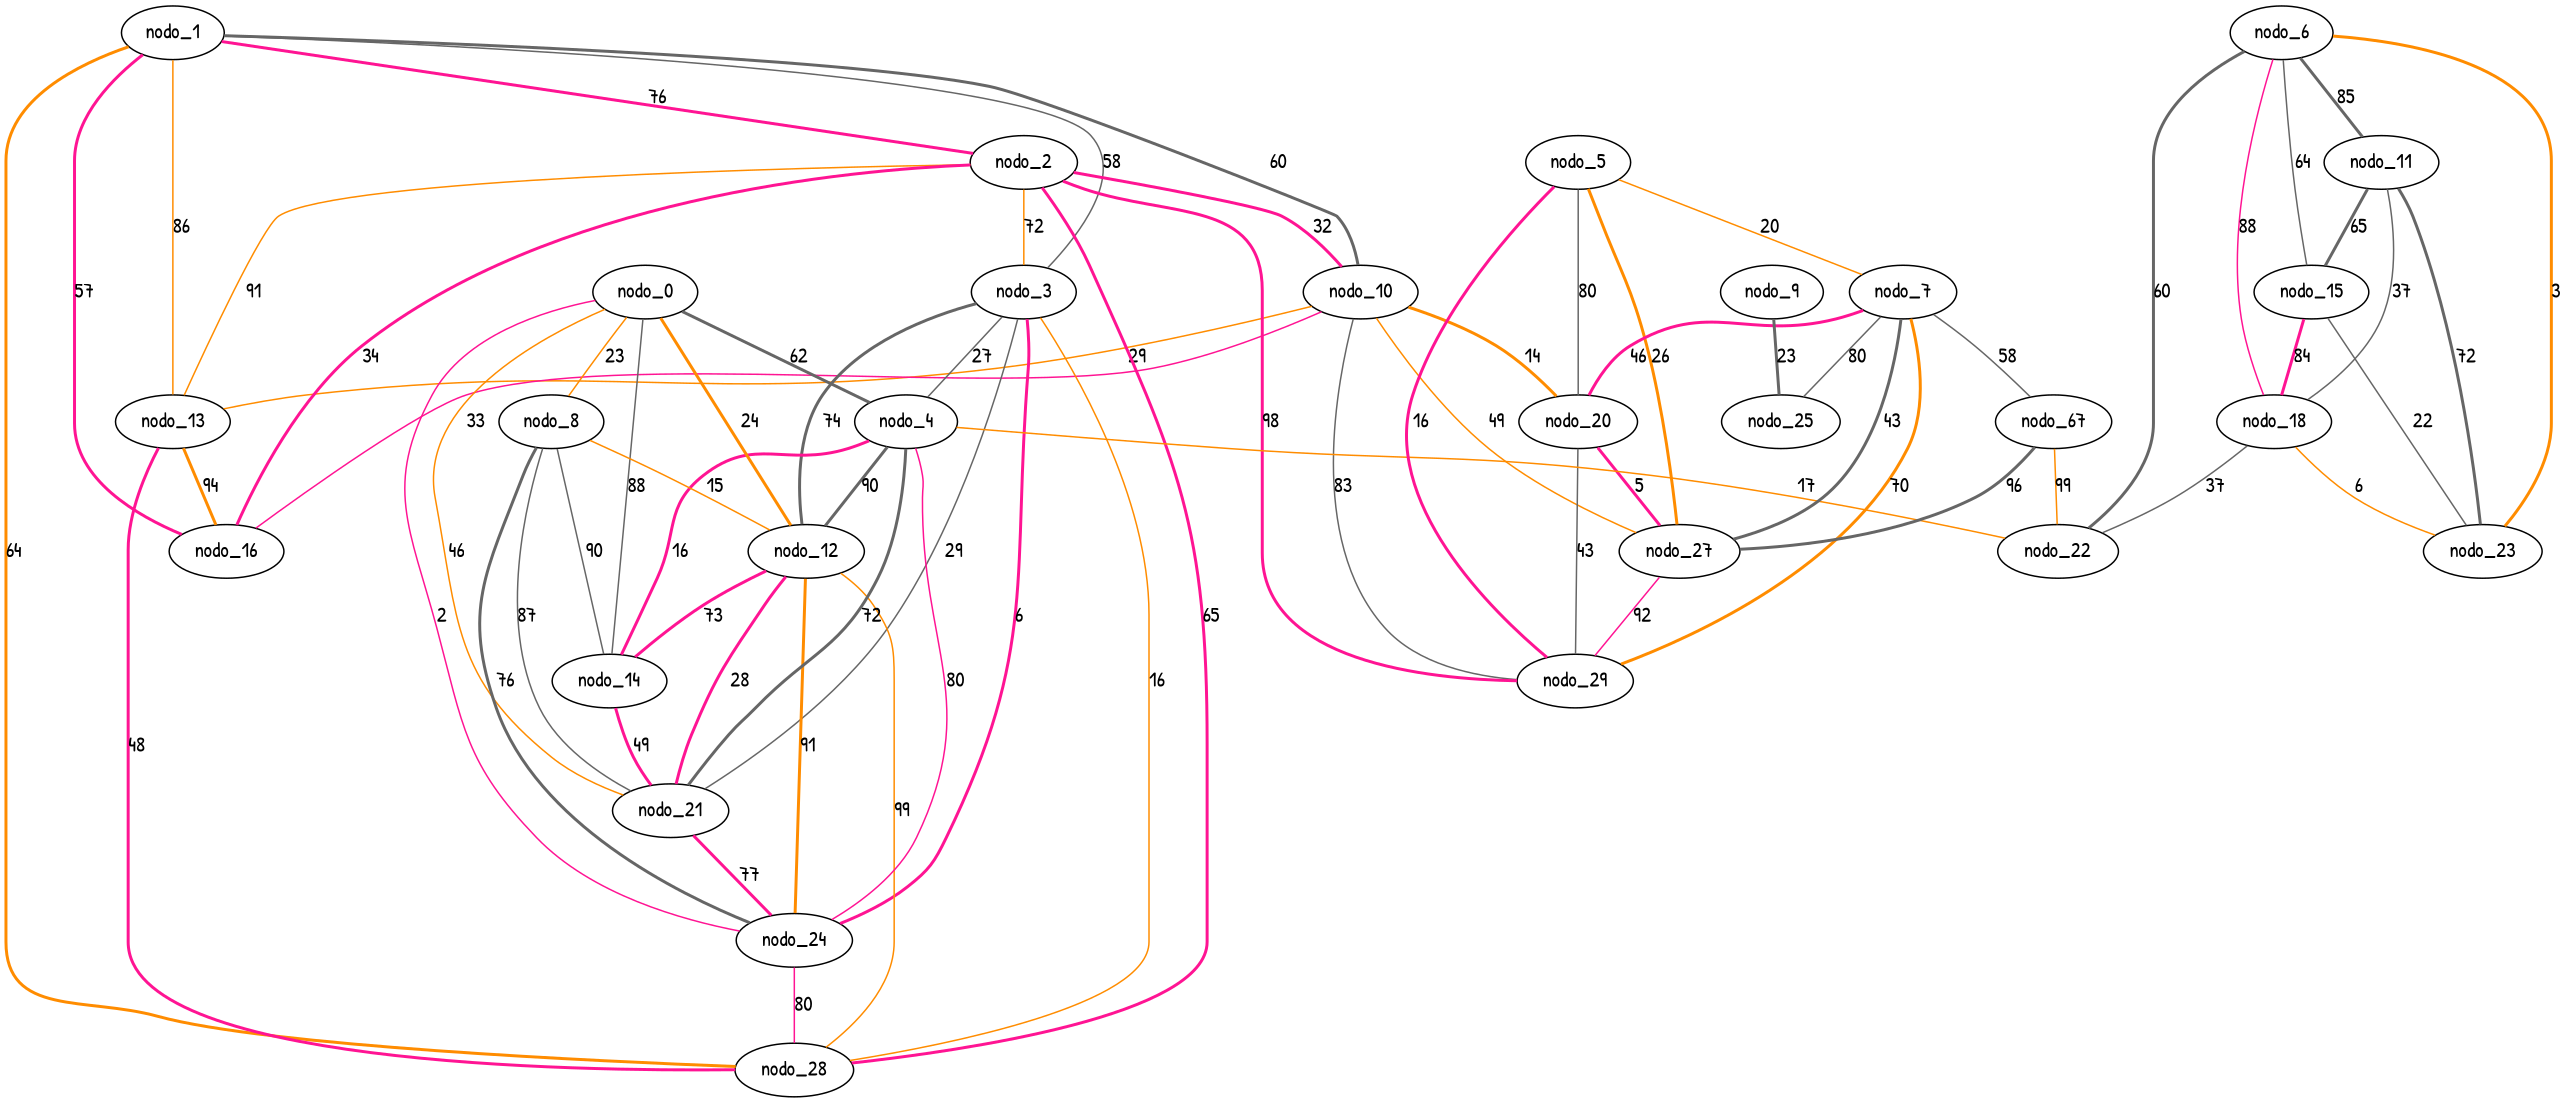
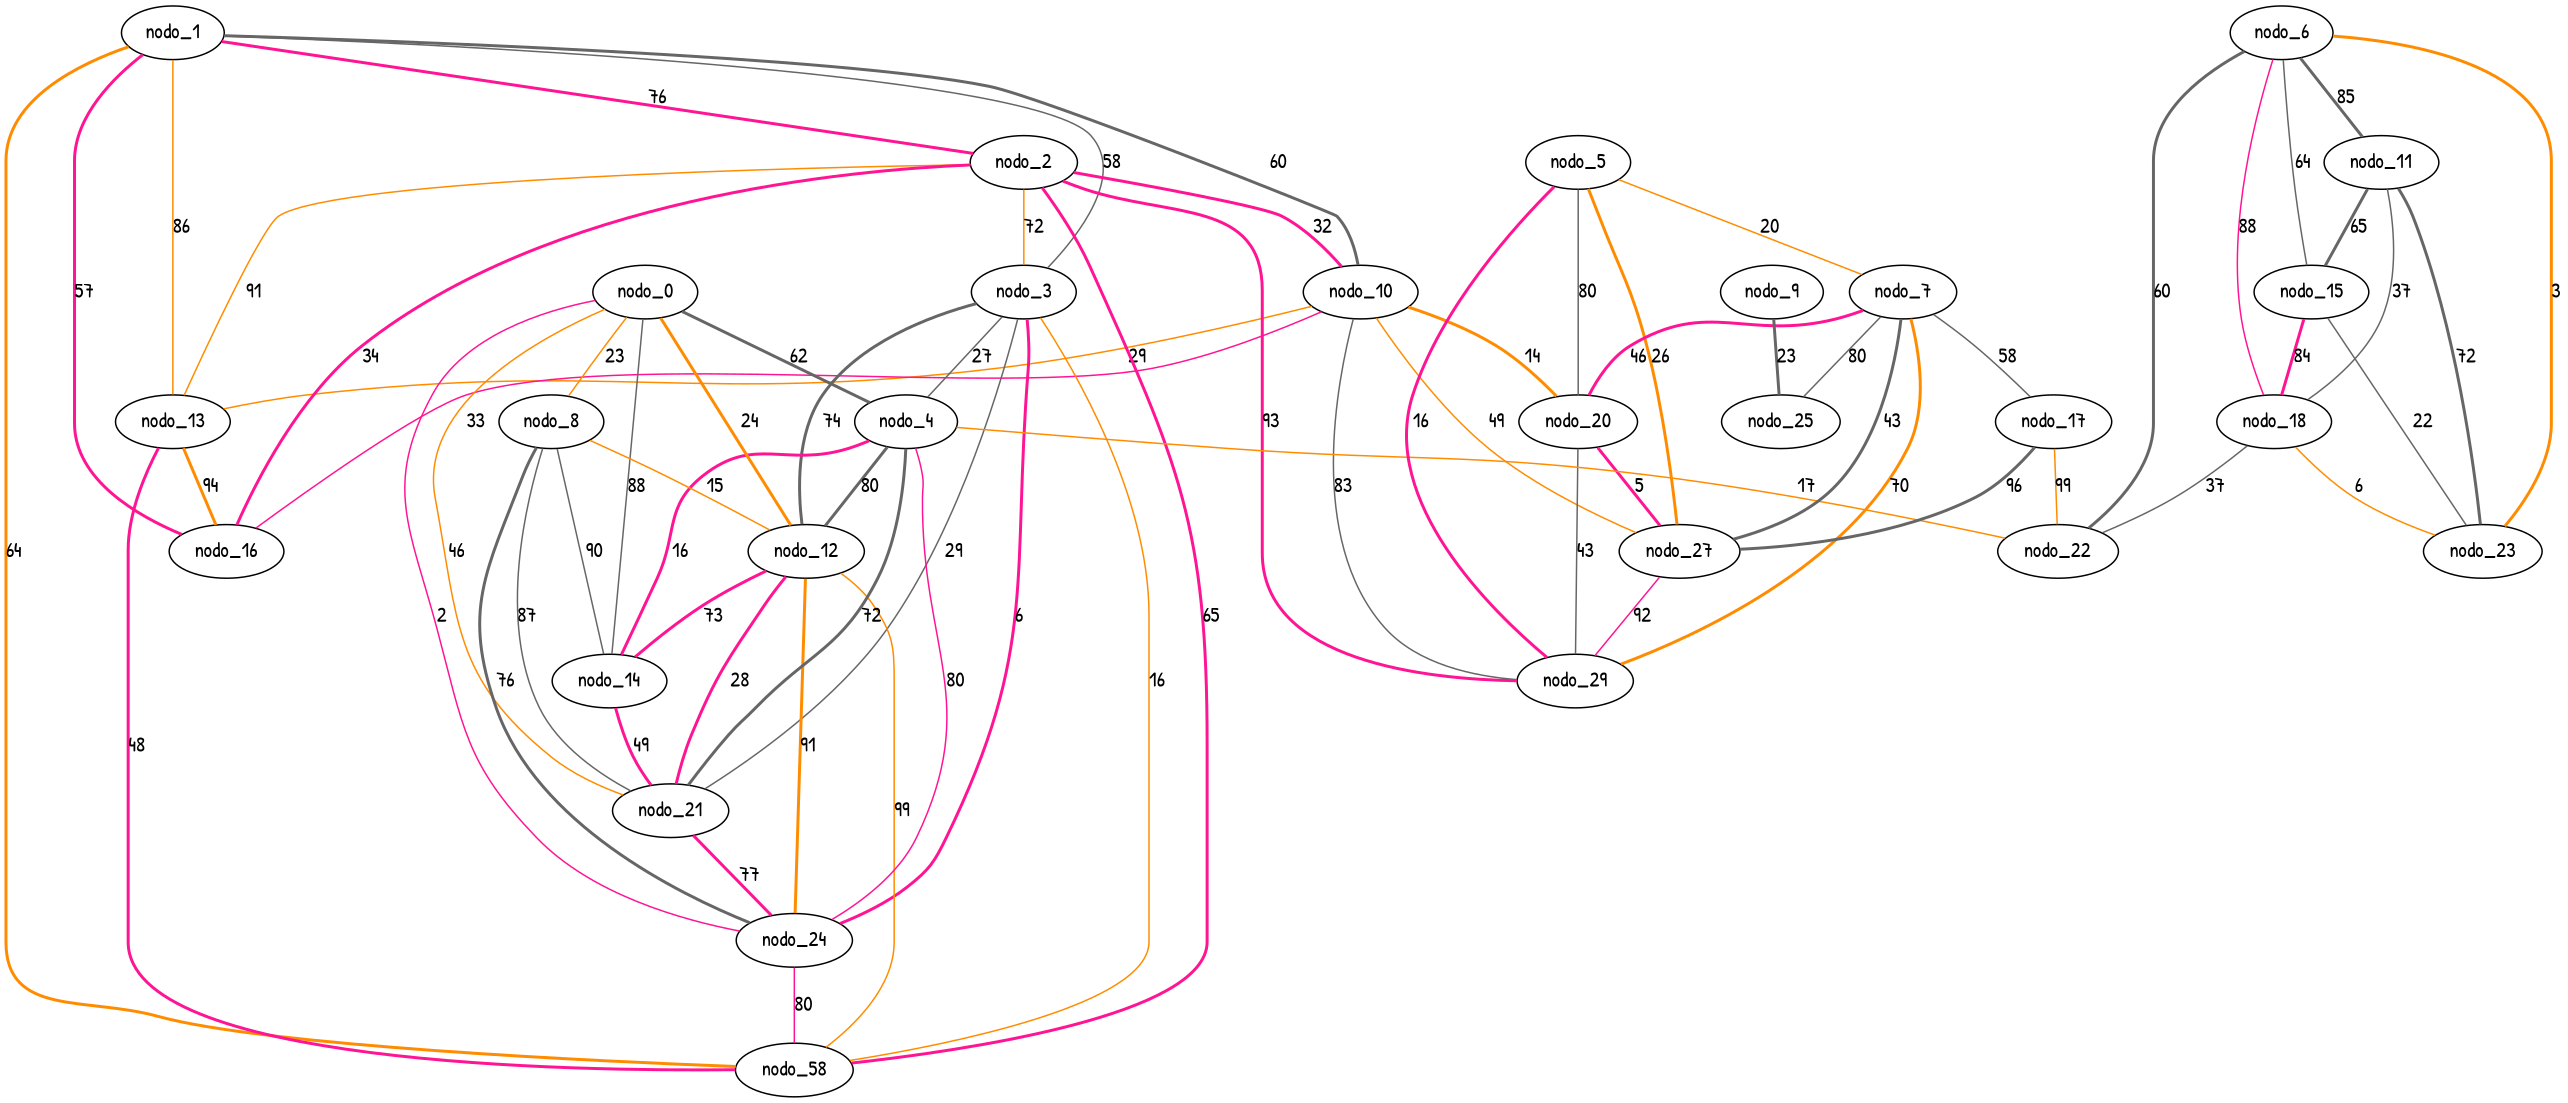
(1271, 422) -> (1271, 422)
(2054, 422) -> (2054, 422)
(870, 487) -> (870, 487)
(794, 1070) -> (794, 1070)
